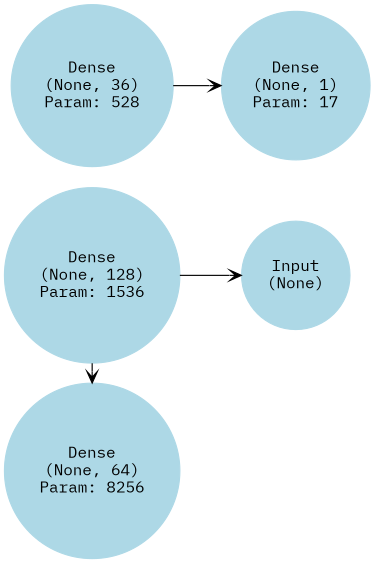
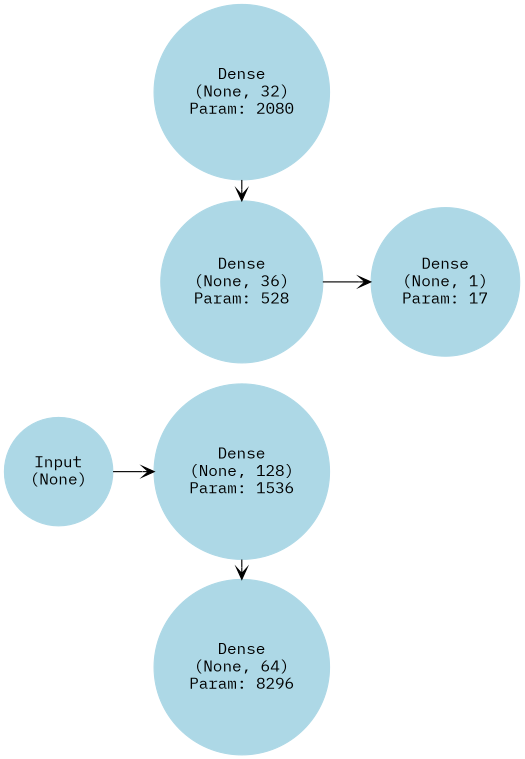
none -> (242, 92)
(205, 275) -> (128, 472)
(92, 471) -> (242, 667)
